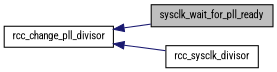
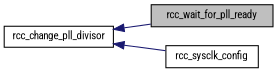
(212, 16) -> (212, 16)
(212, 57) -> (212, 57)
